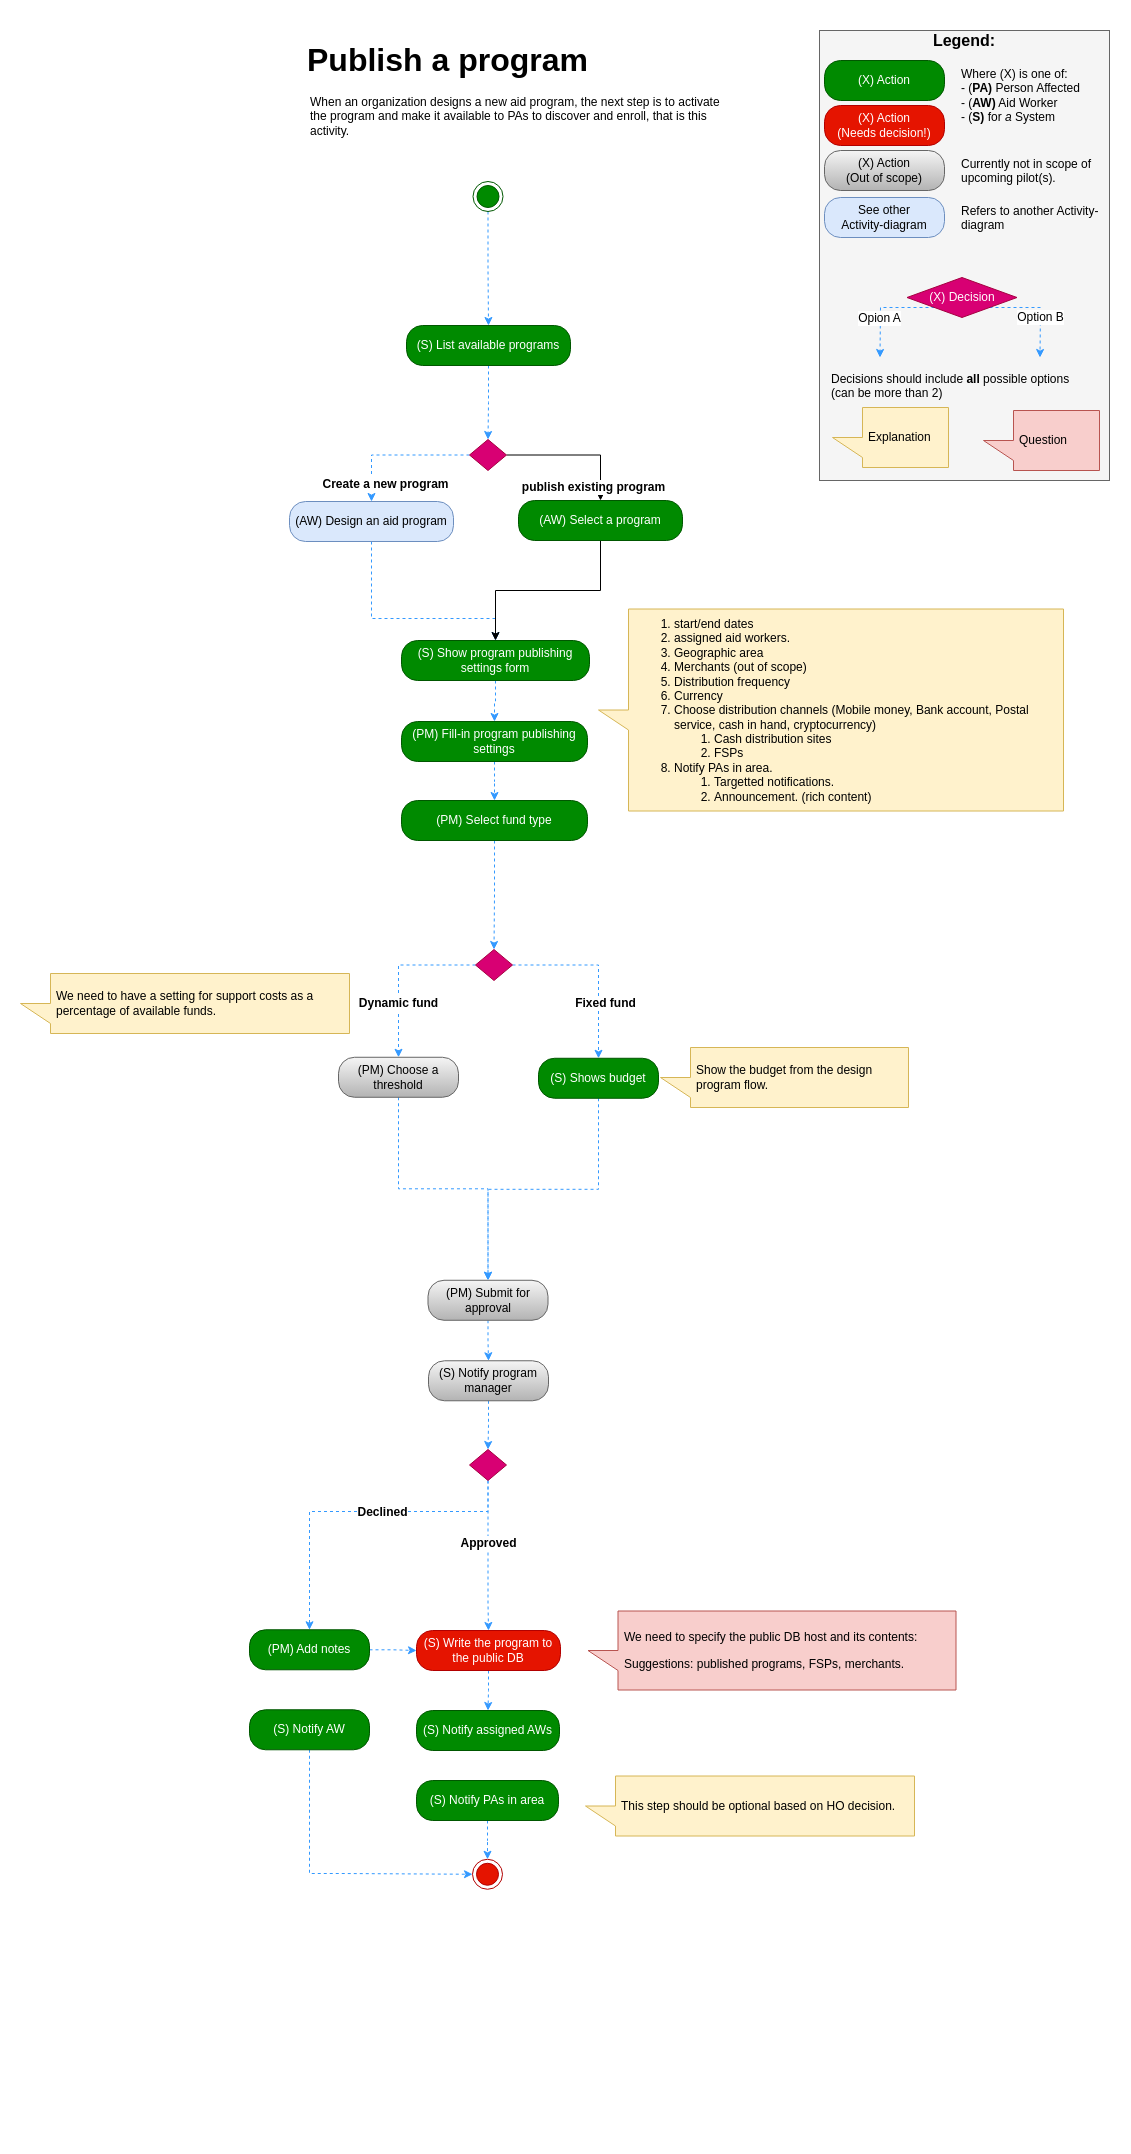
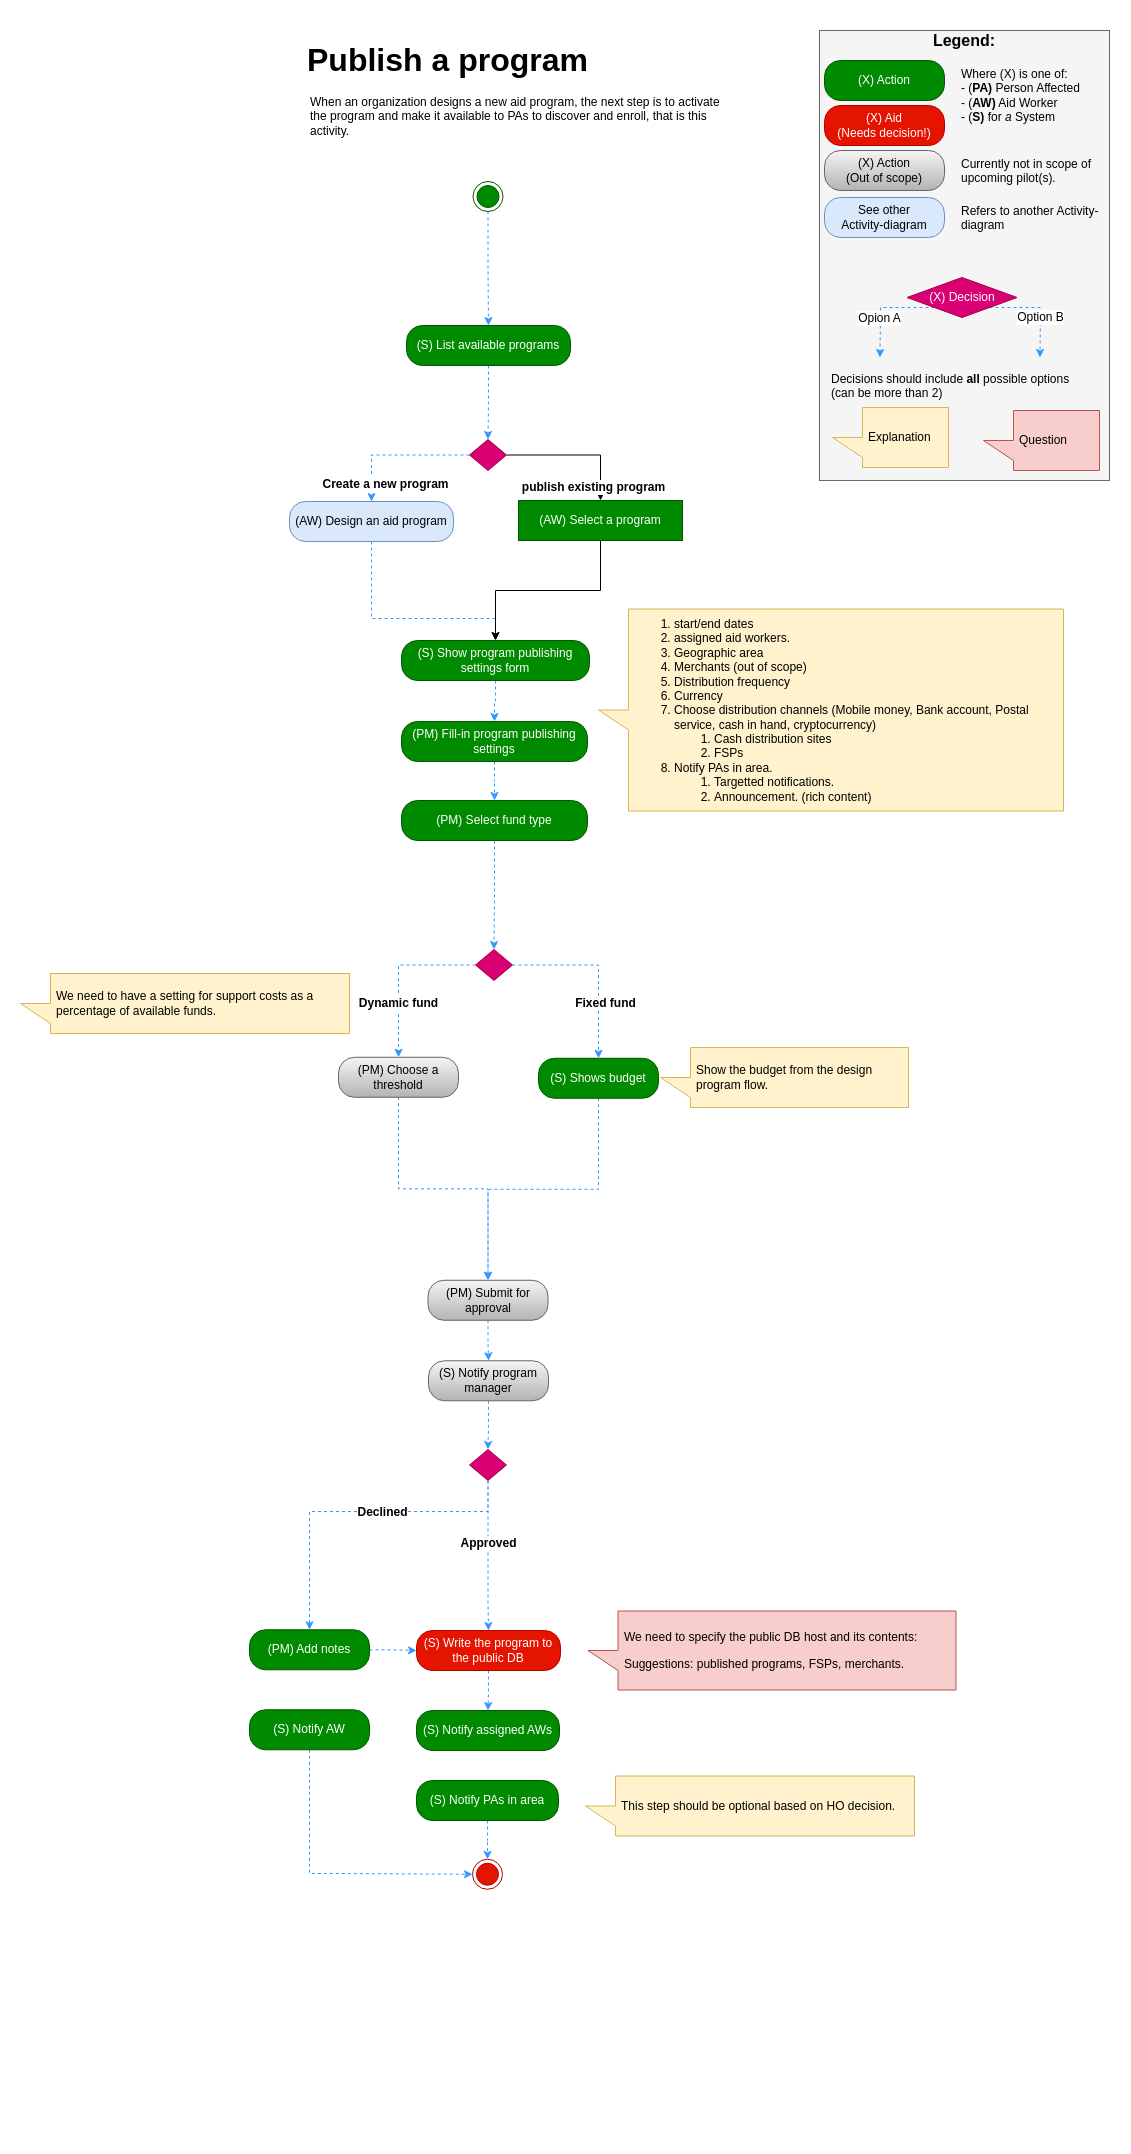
(885, 126) -> (885, 126)
(601, 521) -> (601, 521)
